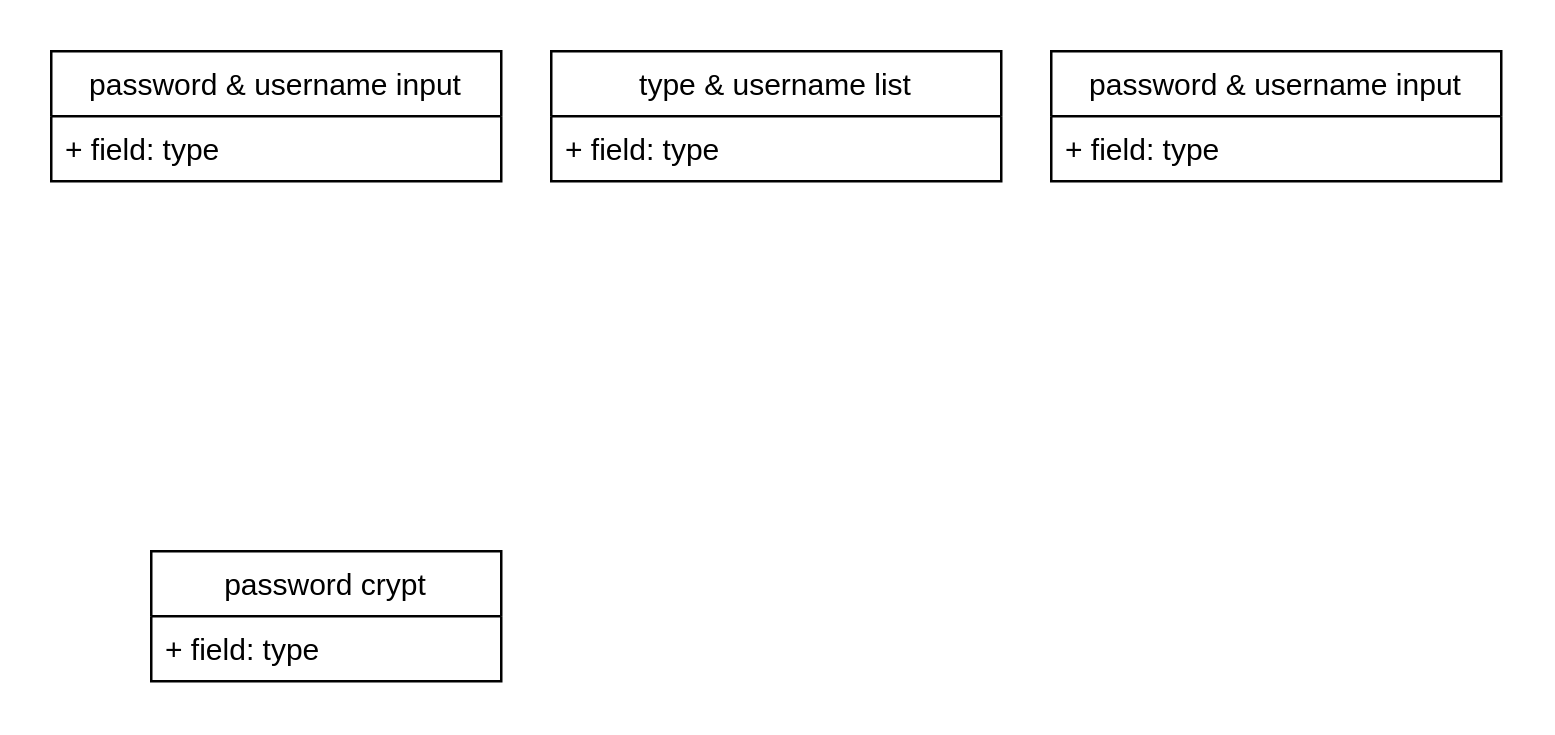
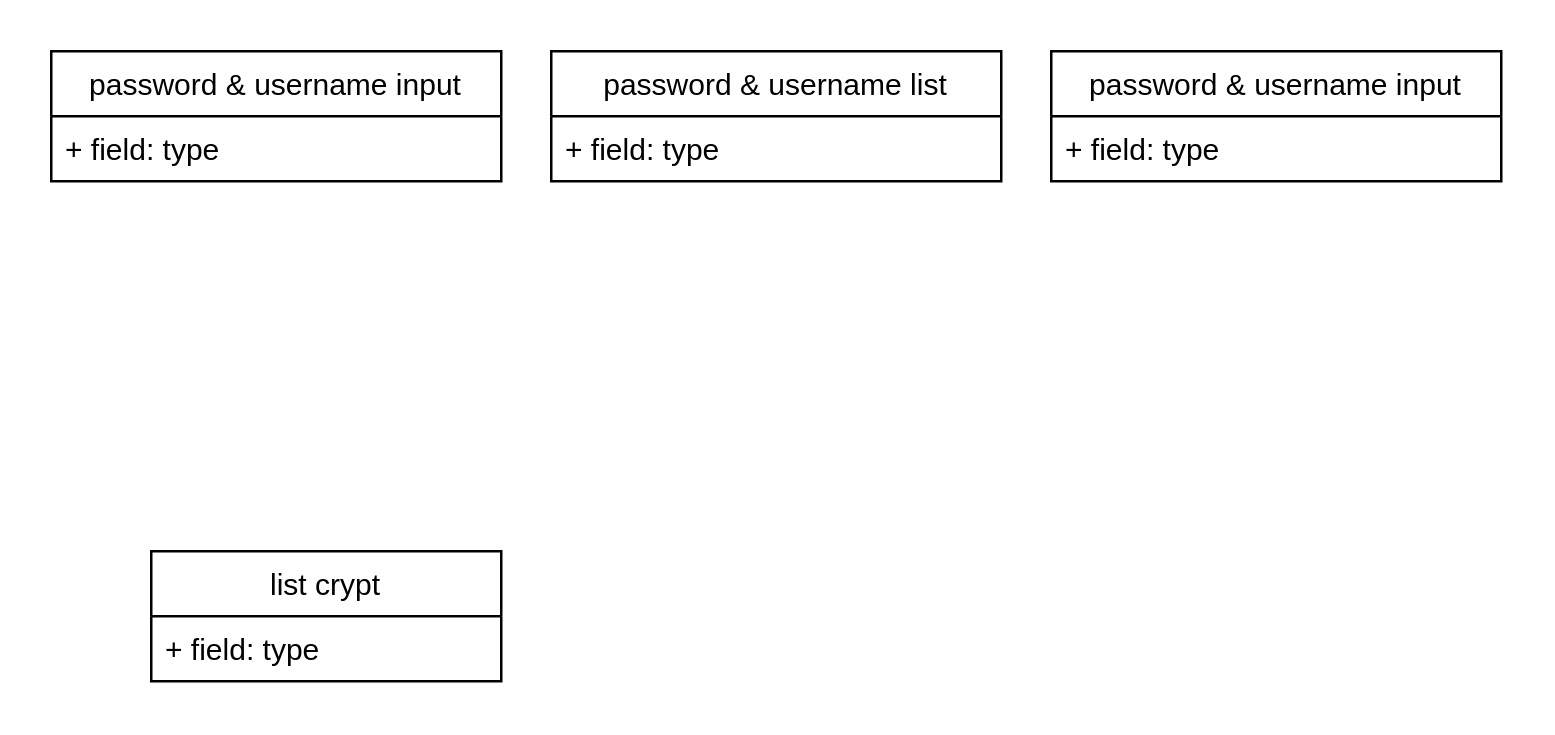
(775, 85) -> (775, 85)
(325, 585) -> (325, 585)
